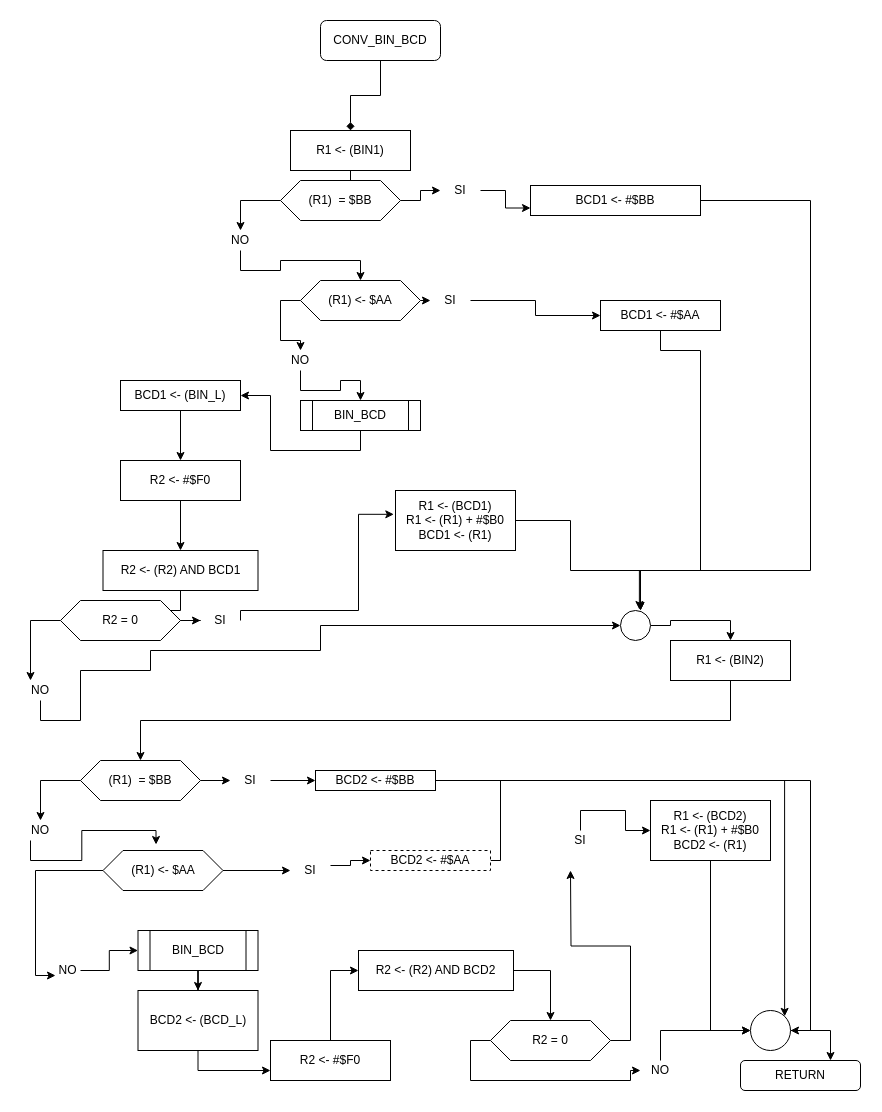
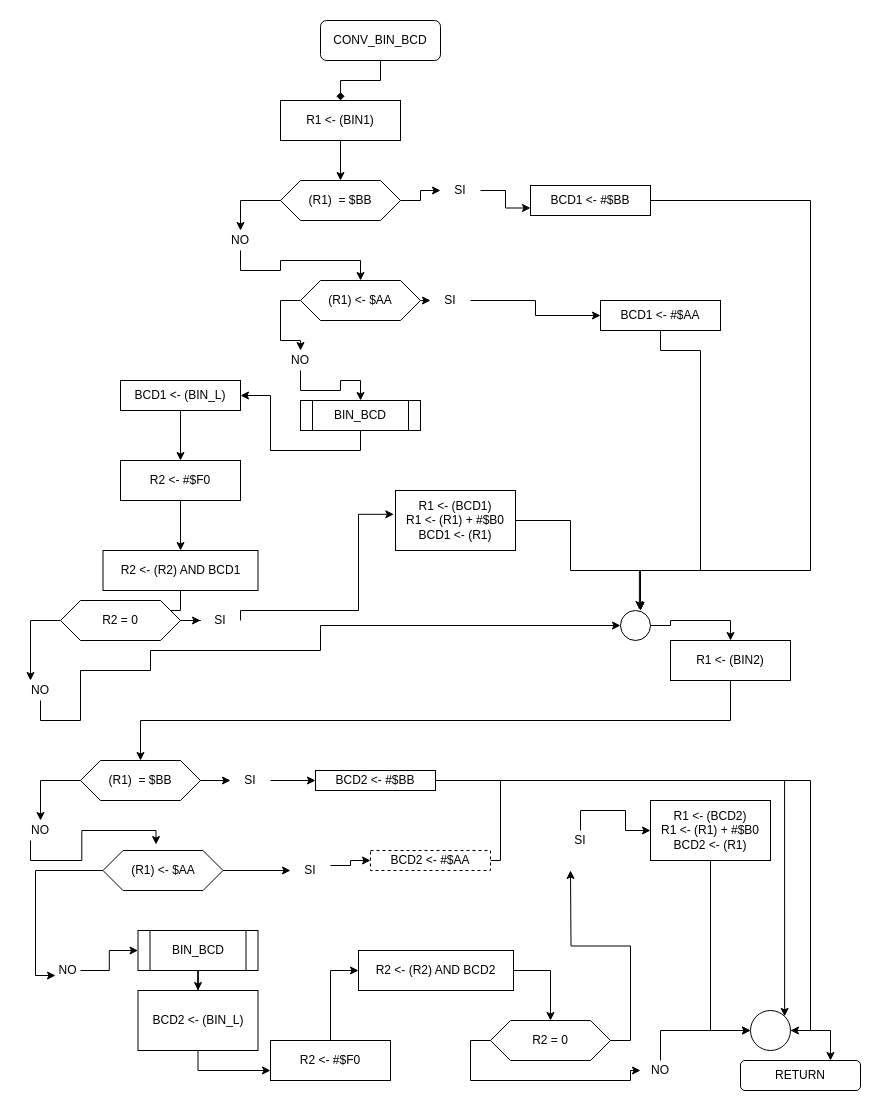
(351, 151) -> (341, 121)
(616, 201) -> (591, 201)
(199, 1021) -> (199, 1021)
